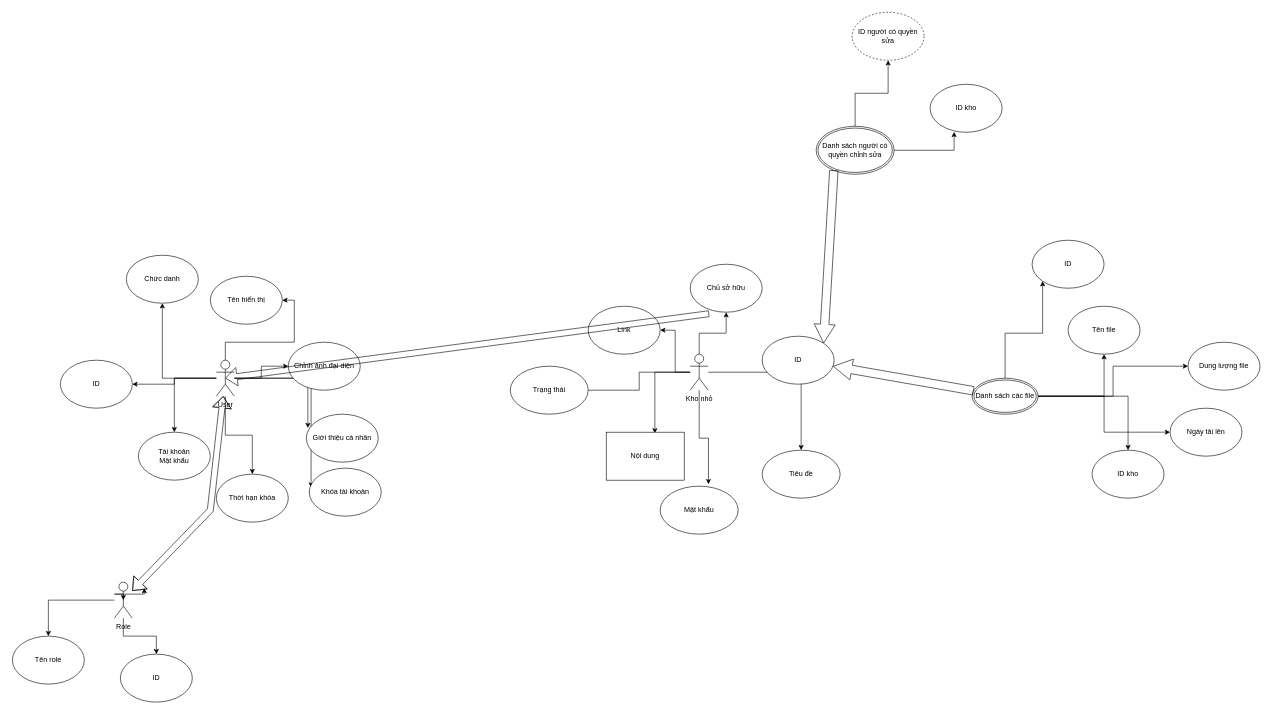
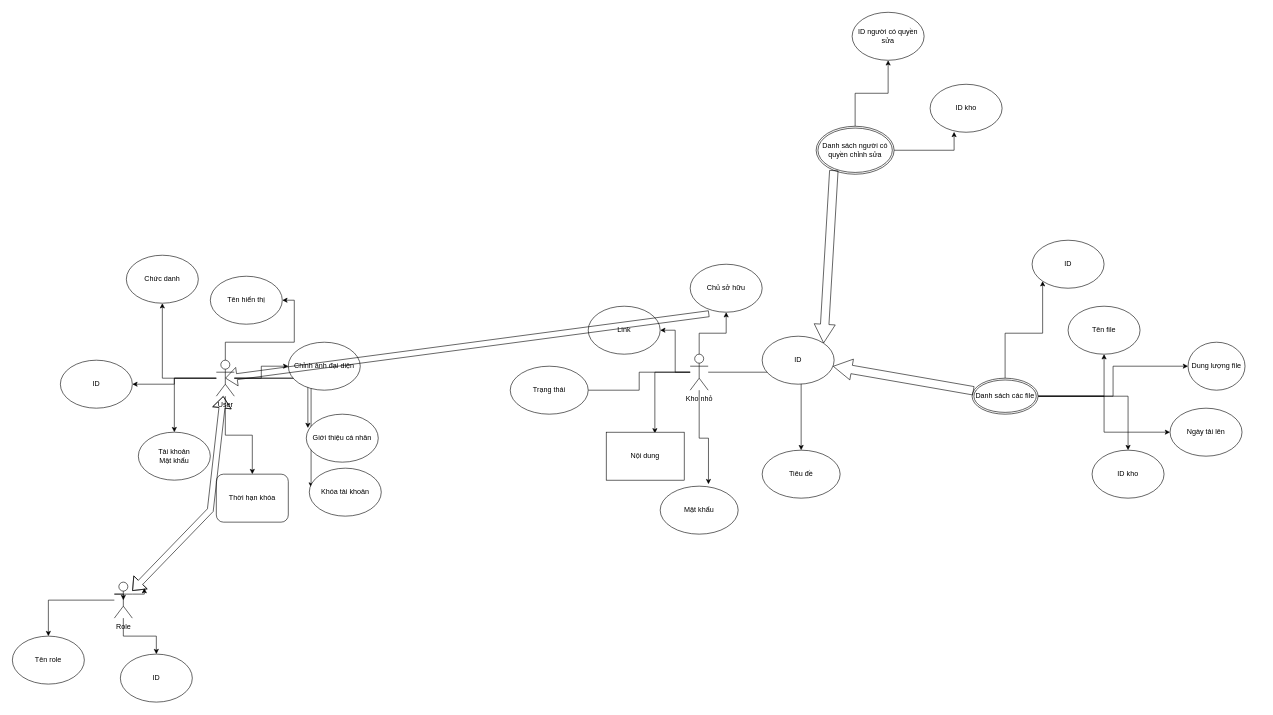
(888, 36) -> (888, 36)
(1224, 366) -> (1217, 366)
(252, 498) -> (252, 498)
